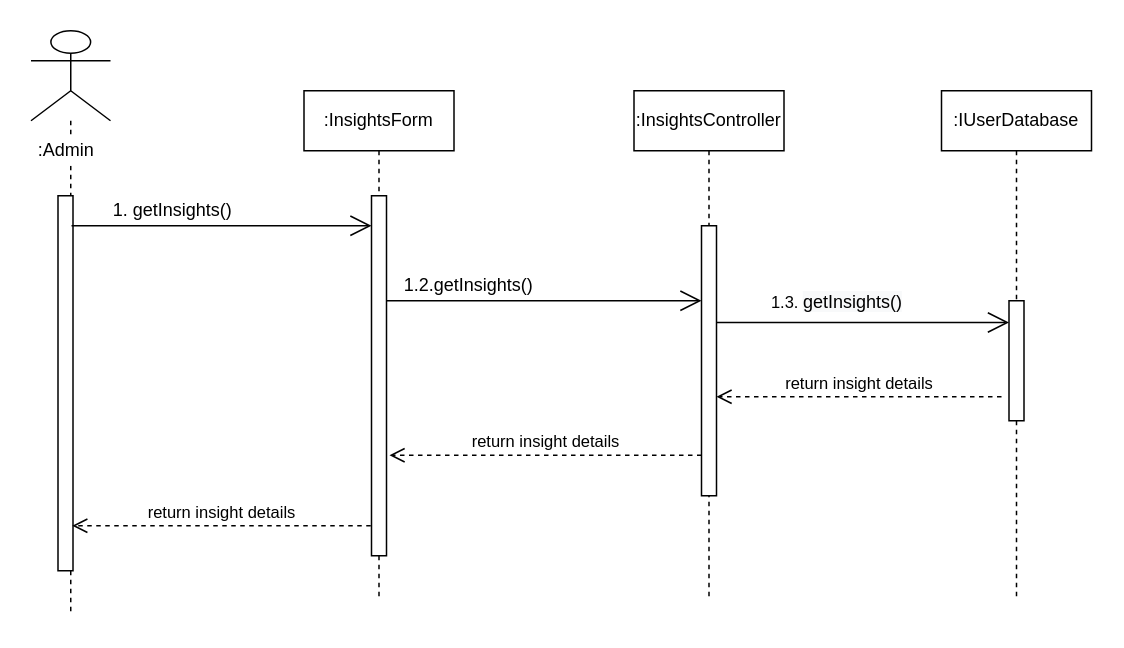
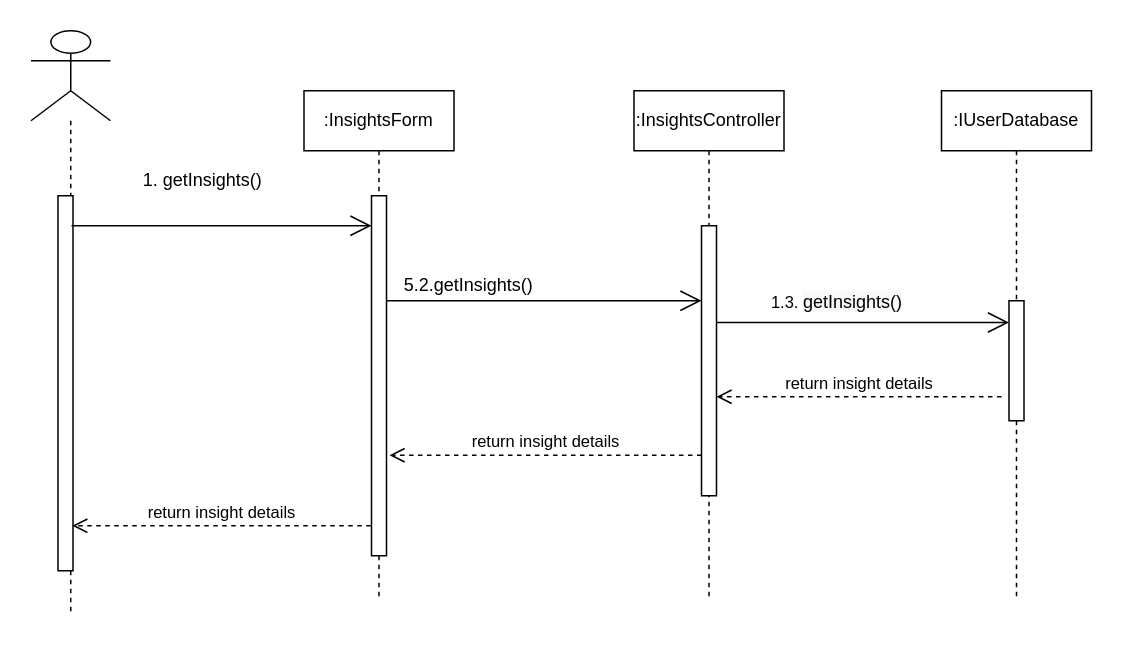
(73, 151) -> none
(178, 211) -> (208, 181)
(483, 286) -> (483, 286)
